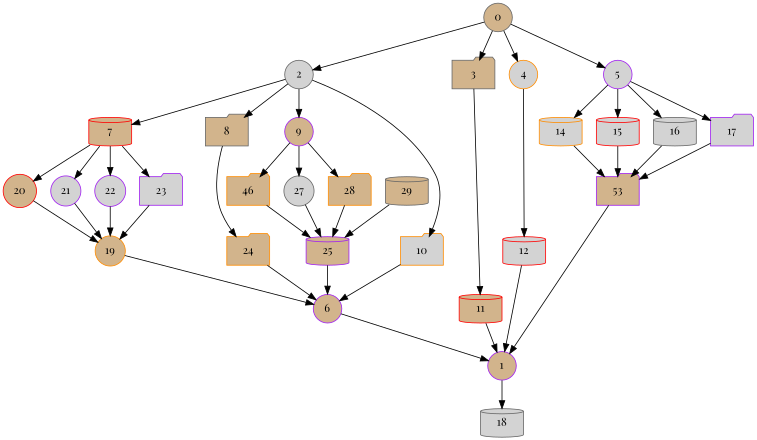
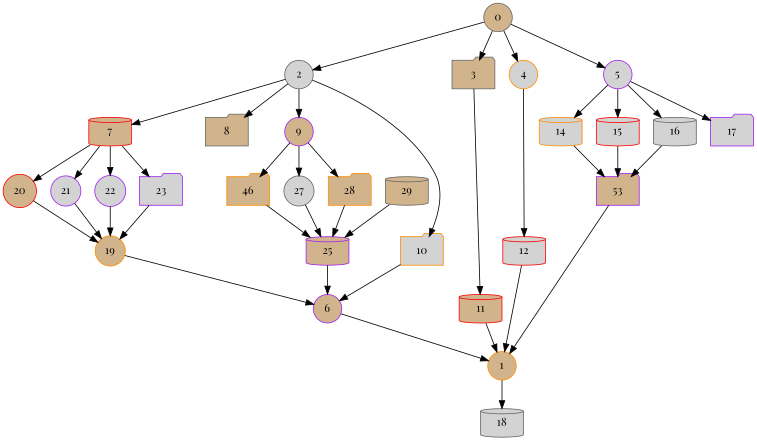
(679, 159) -> none
(248, 251) -> none
(502, 366) -> (502, 366)
